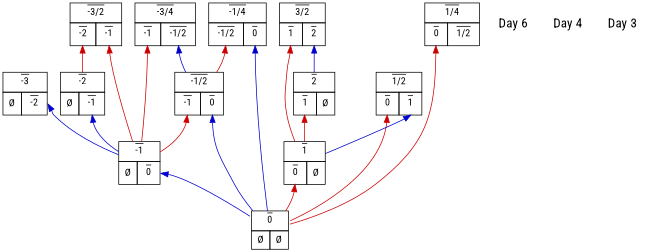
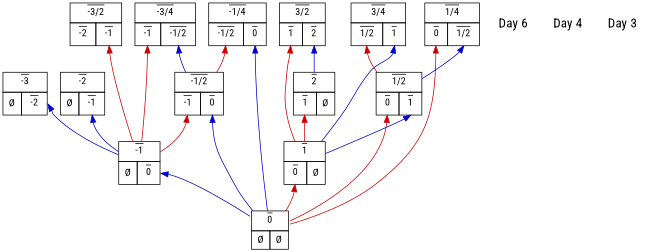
none -> (378, 24)
(83, 63) -> none
none -> (441, 66)
